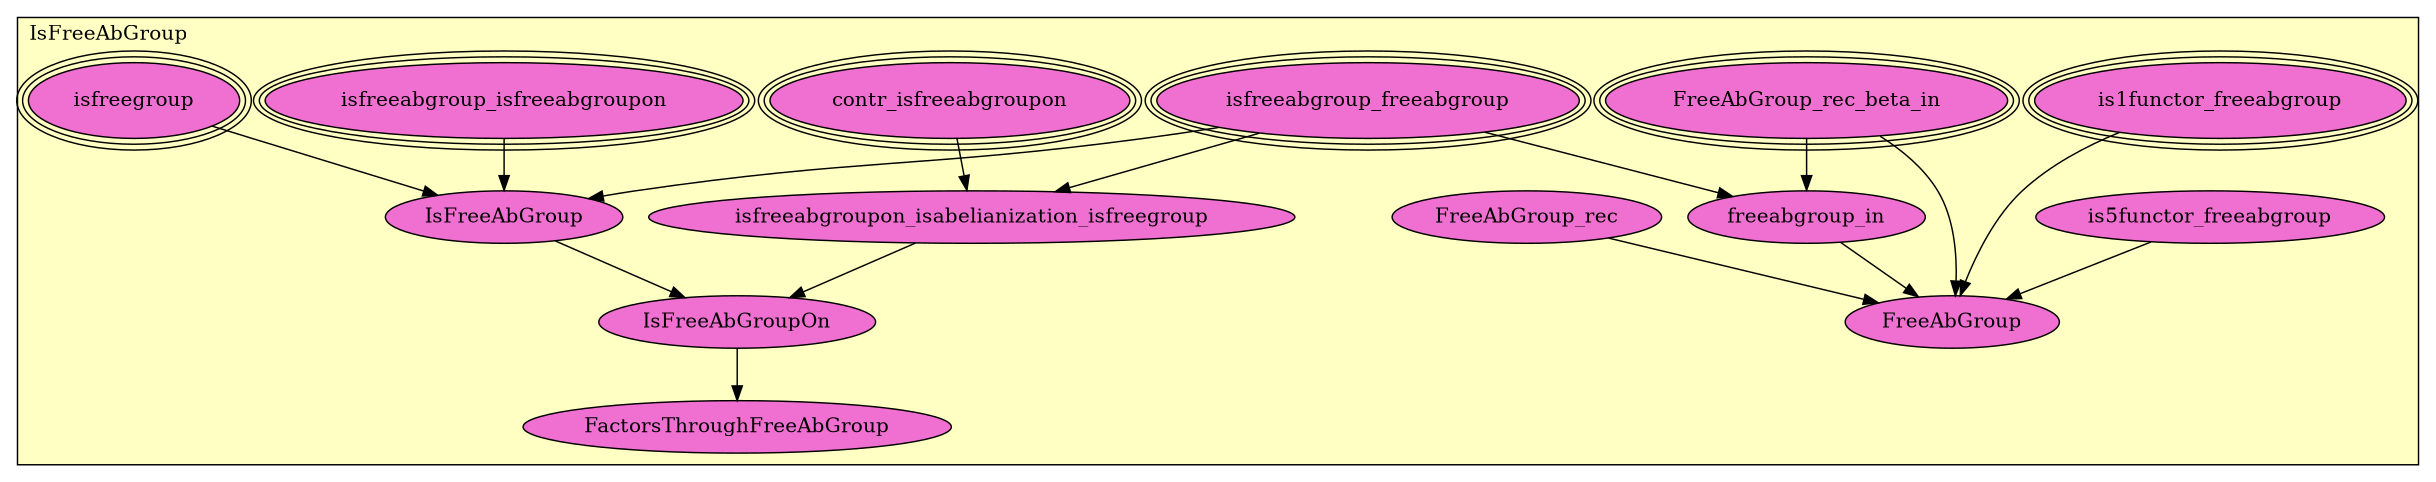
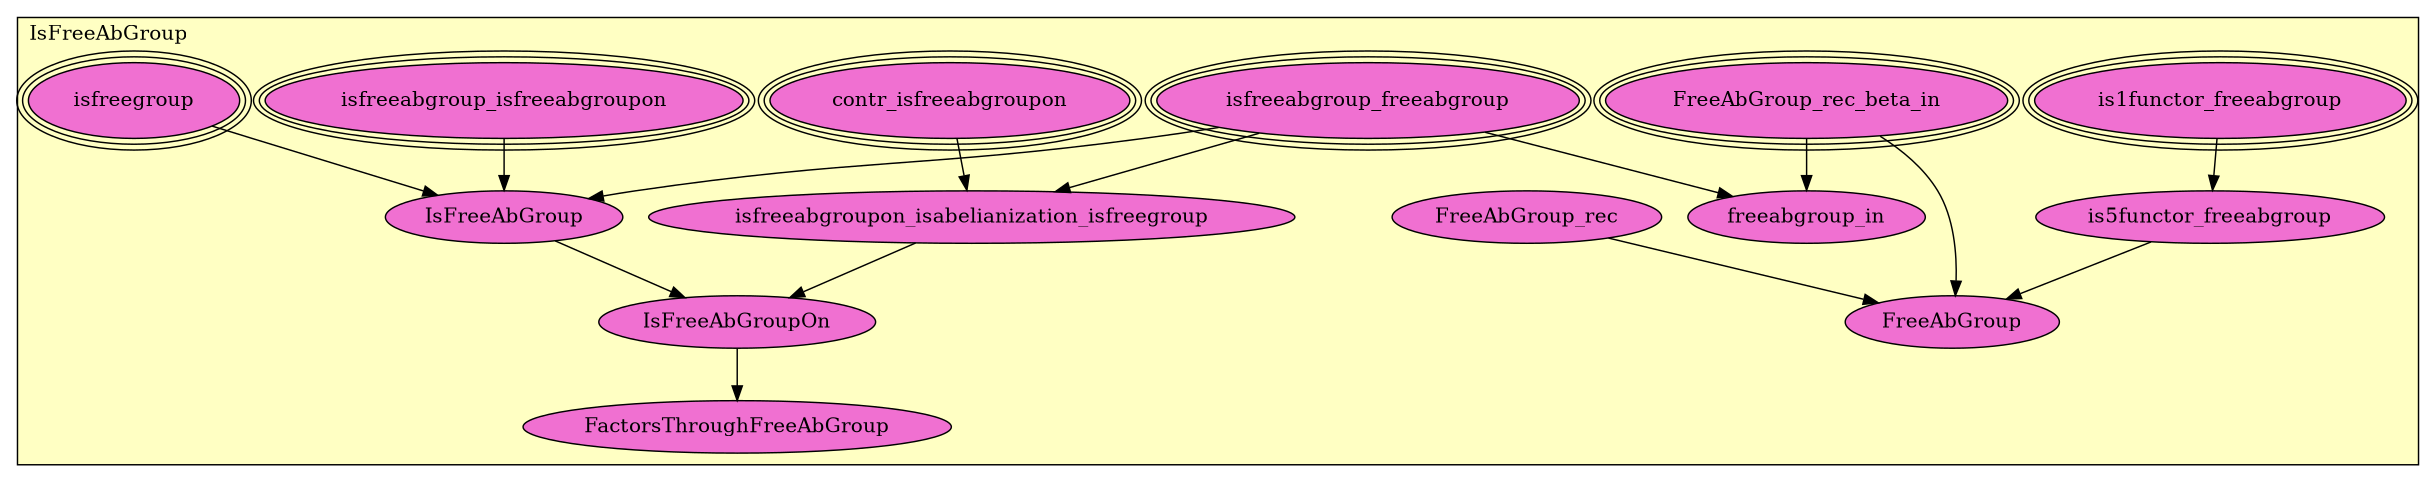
(2025, 189) -> (2215, 157)
(1874, 265) -> none
